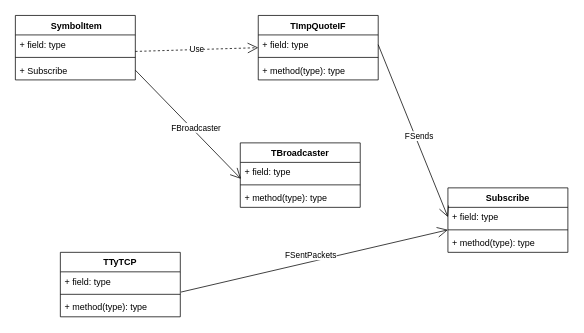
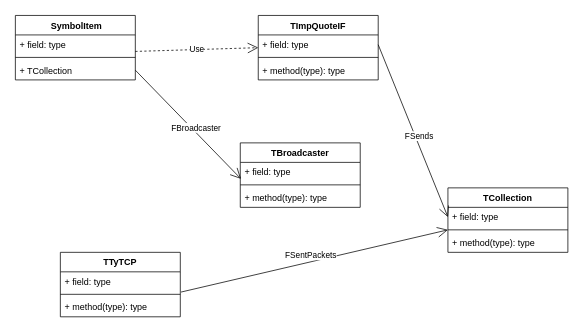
(45, 71) -> (48, 71)
(508, 198) -> (508, 198)
